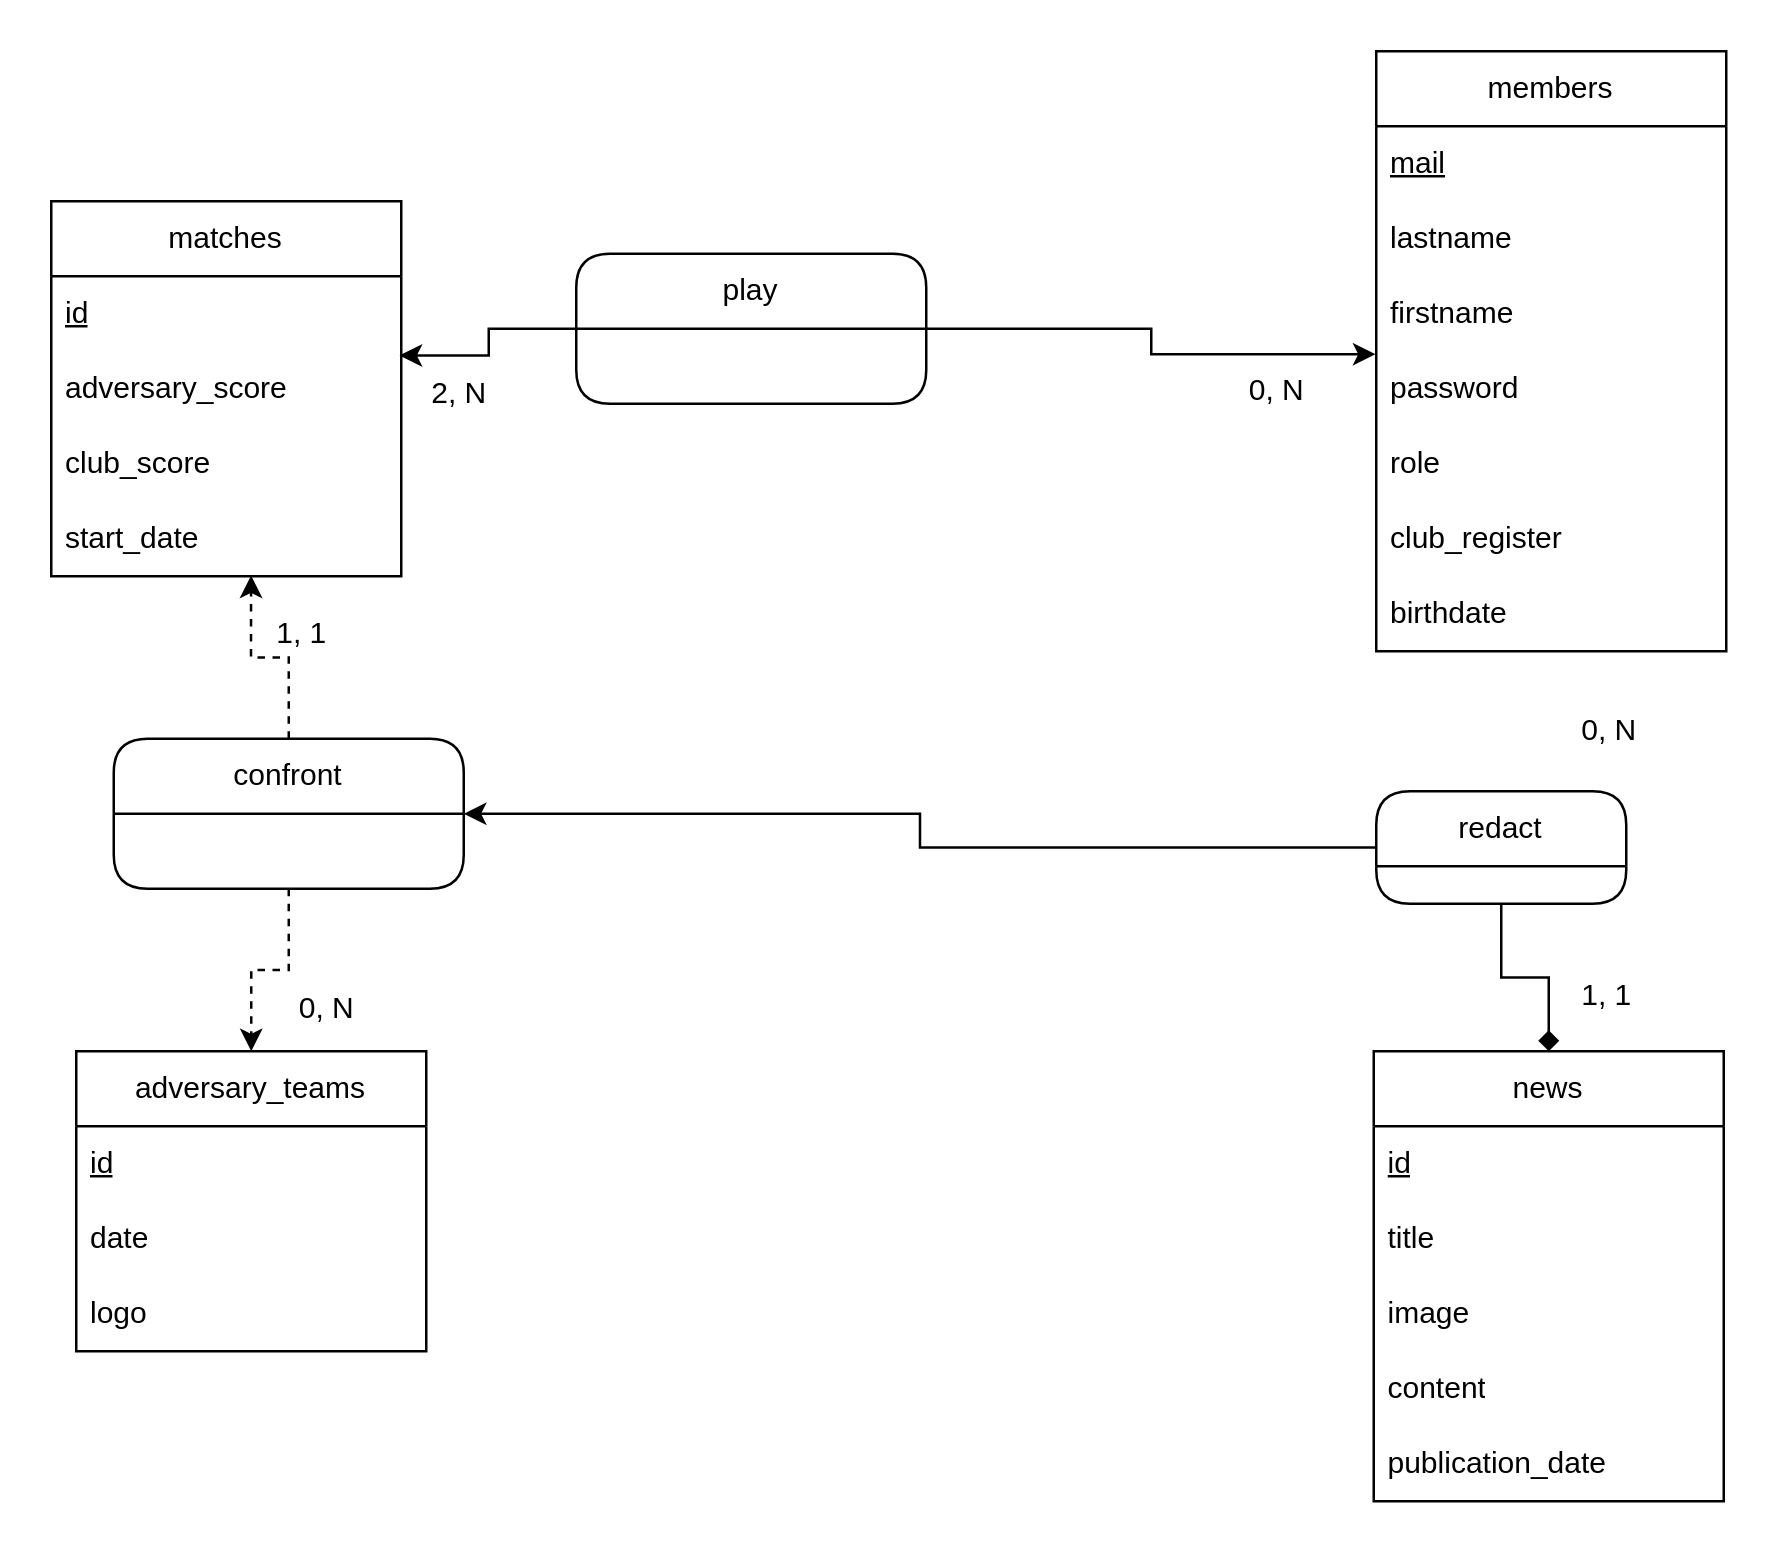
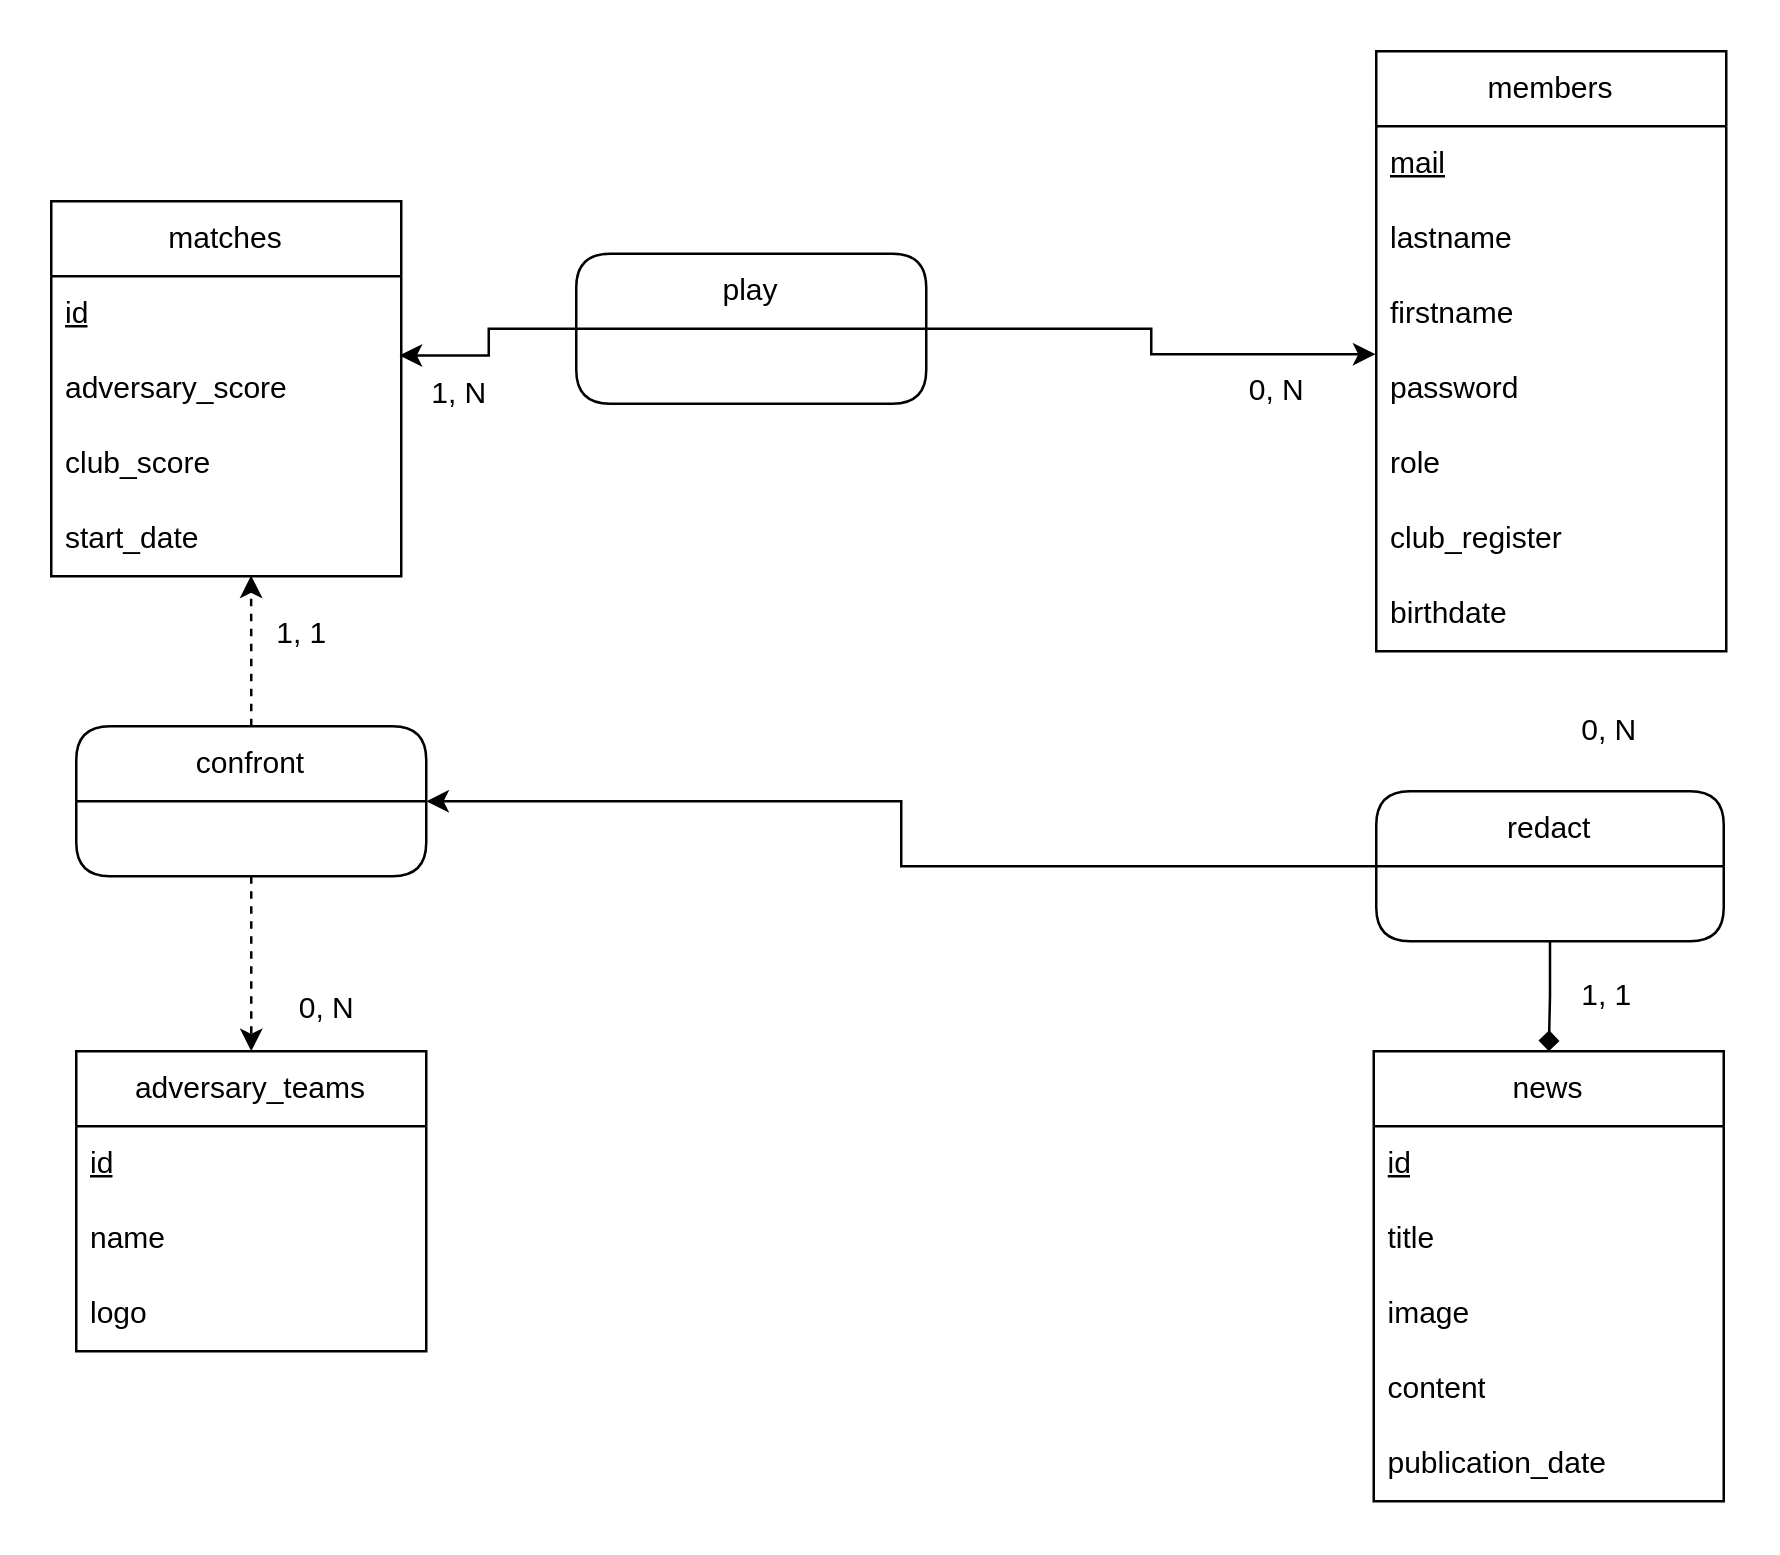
(460, 394) -> (460, 394)
(289, 814) -> (251, 801)
(1501, 848) -> (1550, 866)
(125, 1239) -> (125, 1239)
